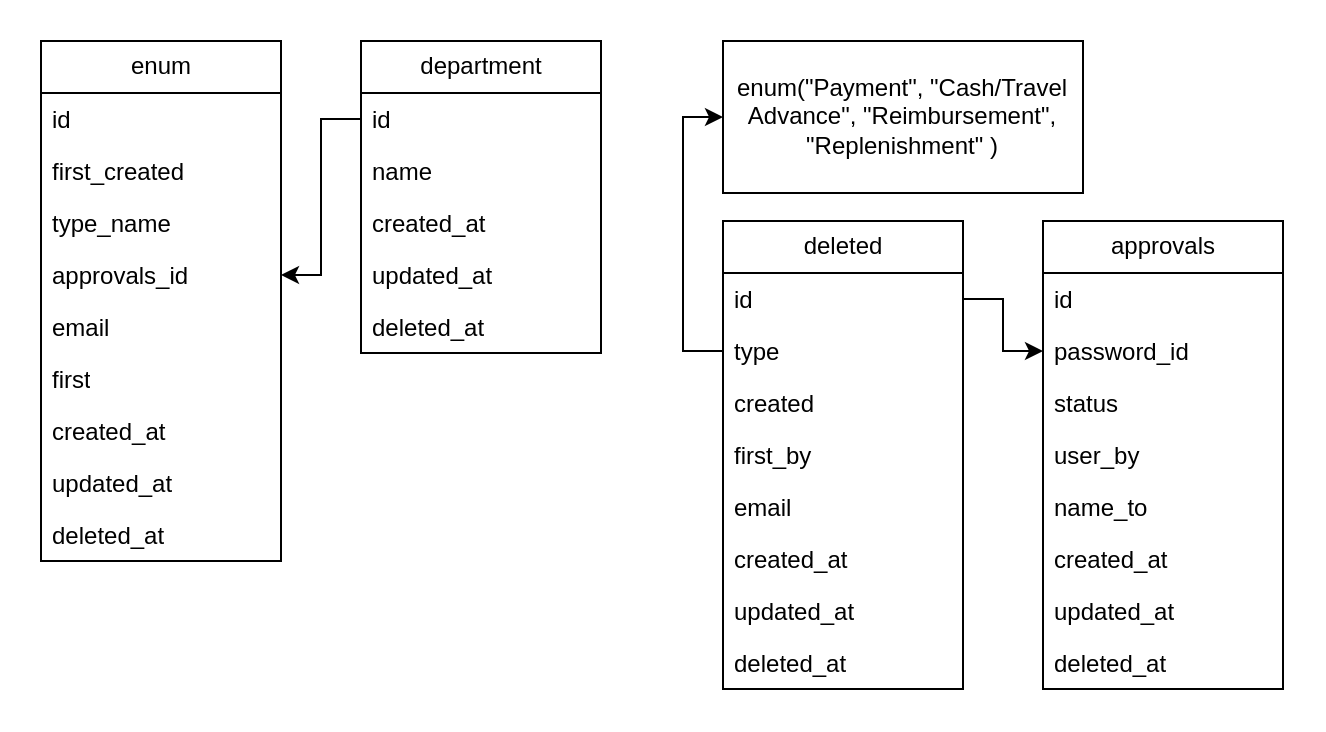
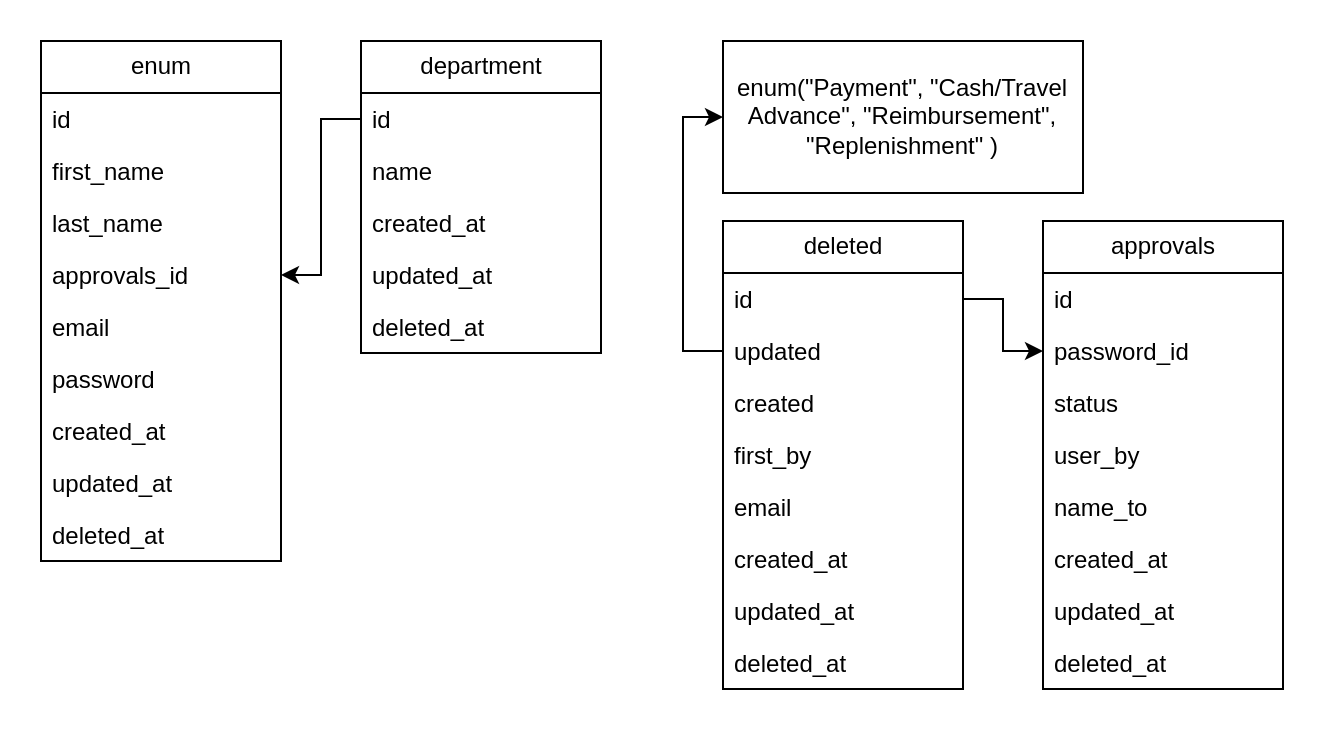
(137, 173) -> (117, 173)
(113, 225) -> (110, 225)
(762, 353) -> (782, 353)
(83, 381) -> (107, 381)
